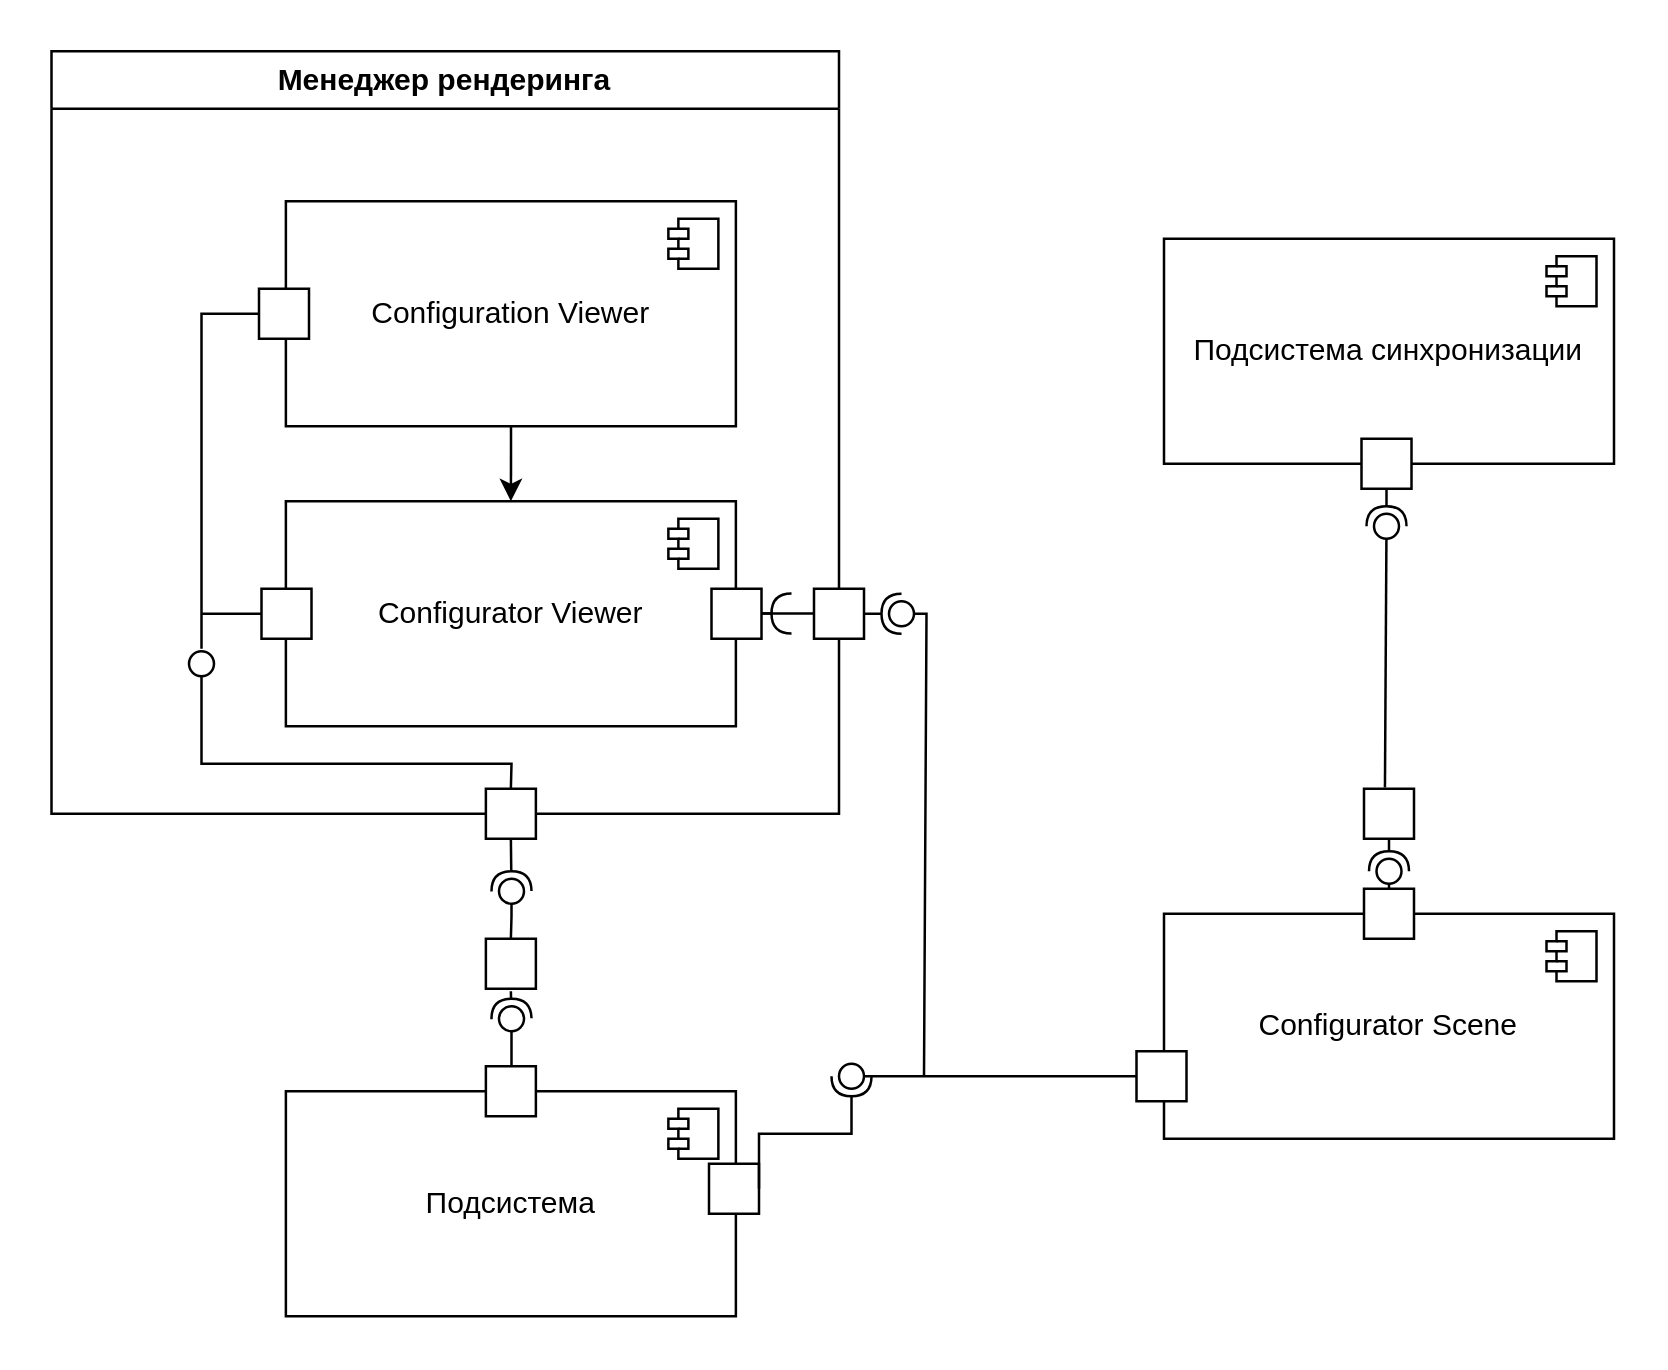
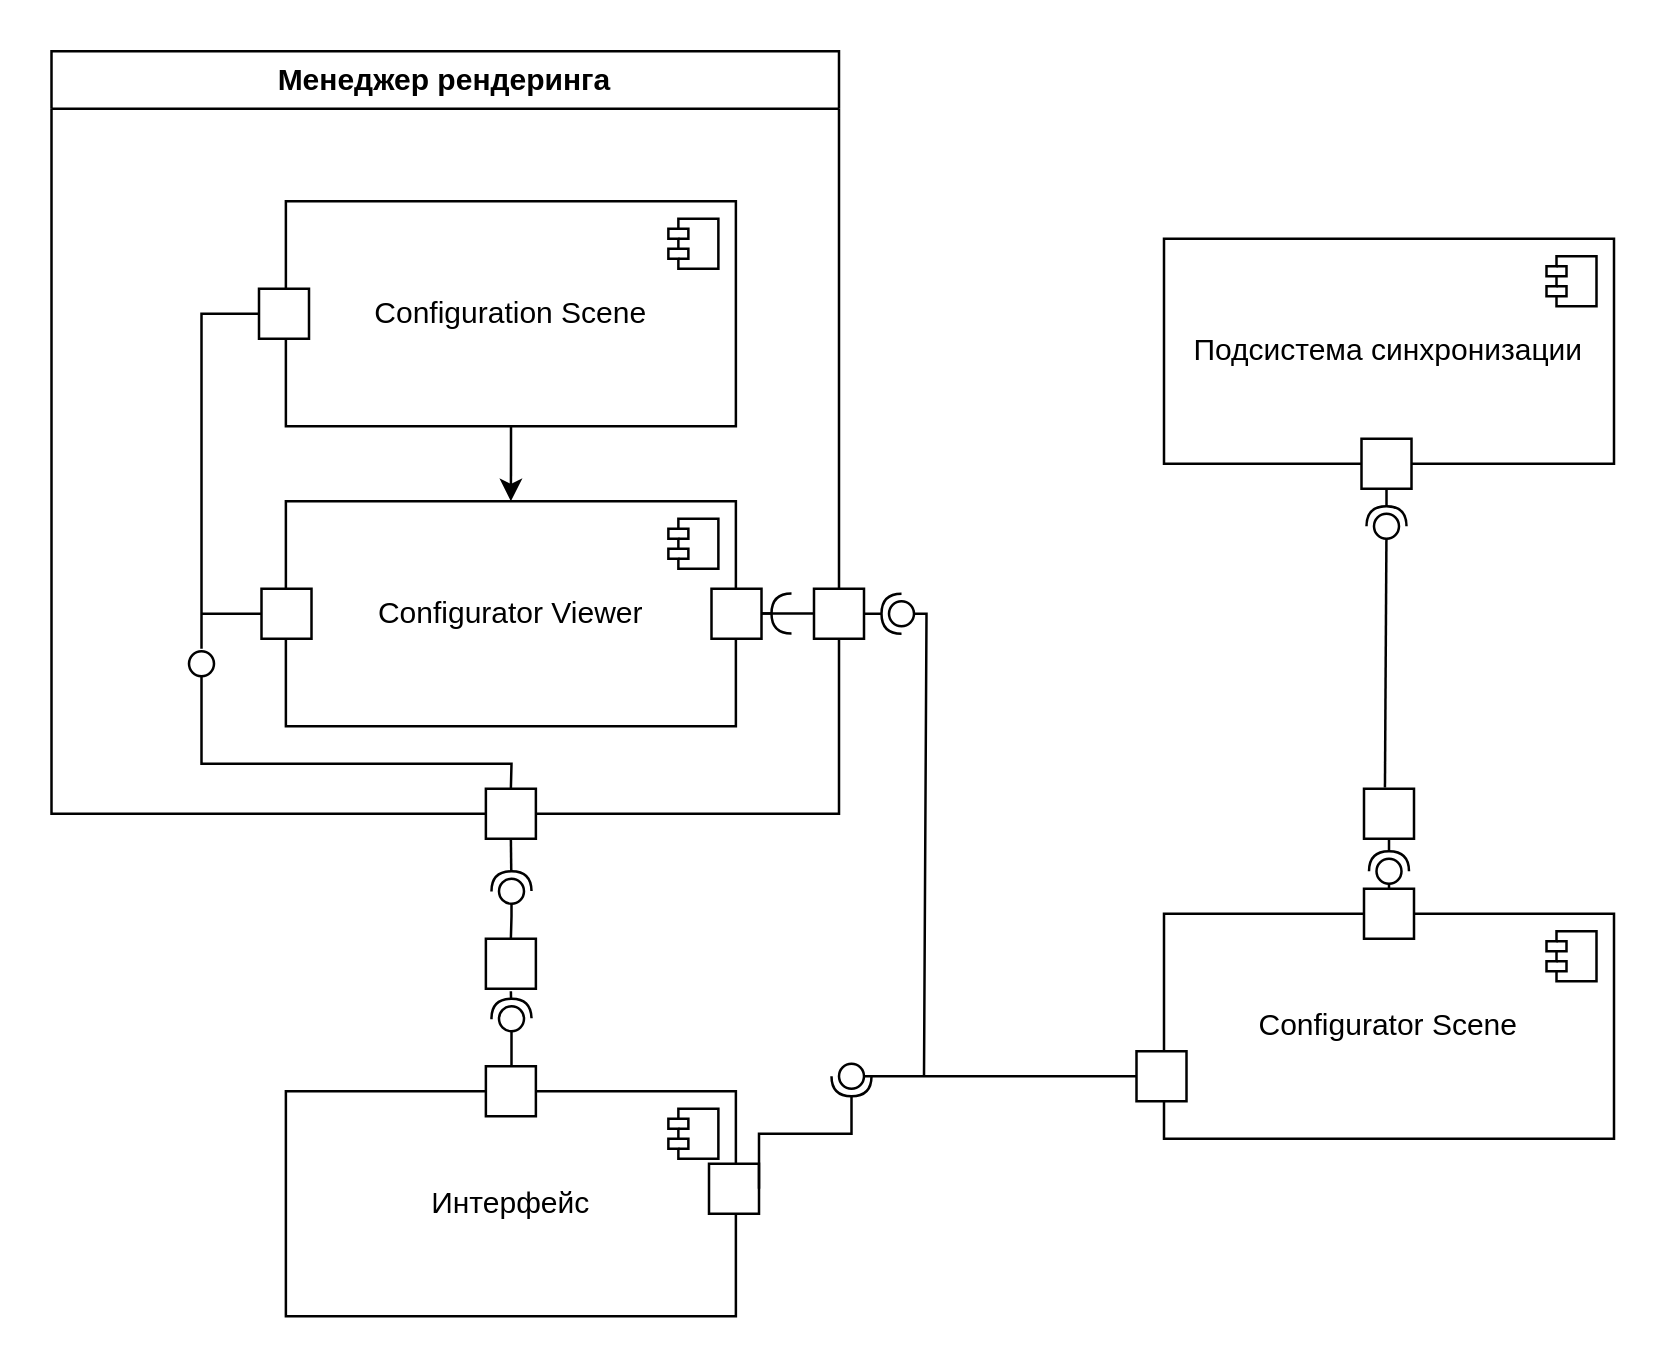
(511, 314) -> (511, 314)
(511, 1204) -> (511, 1204)
